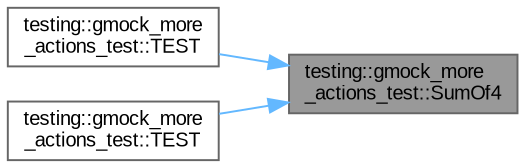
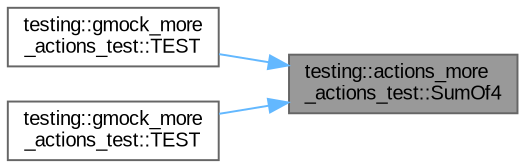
(403, 84) -> (403, 84)
